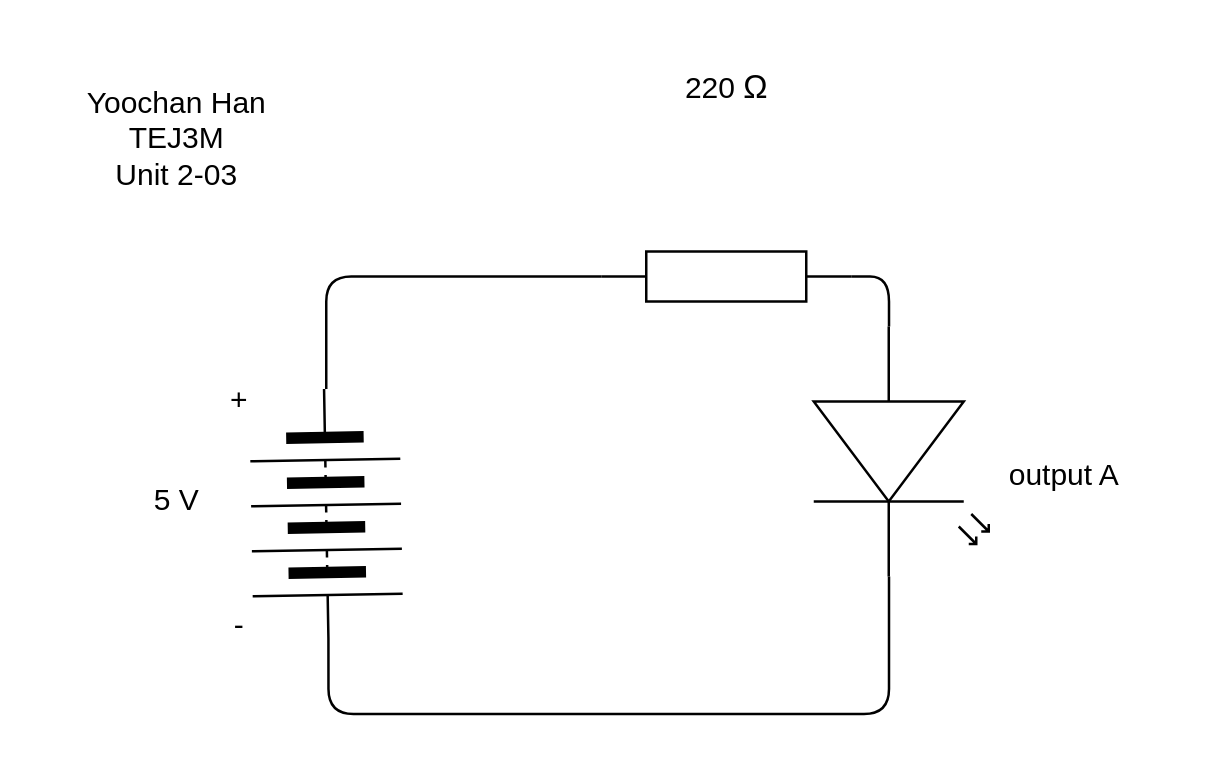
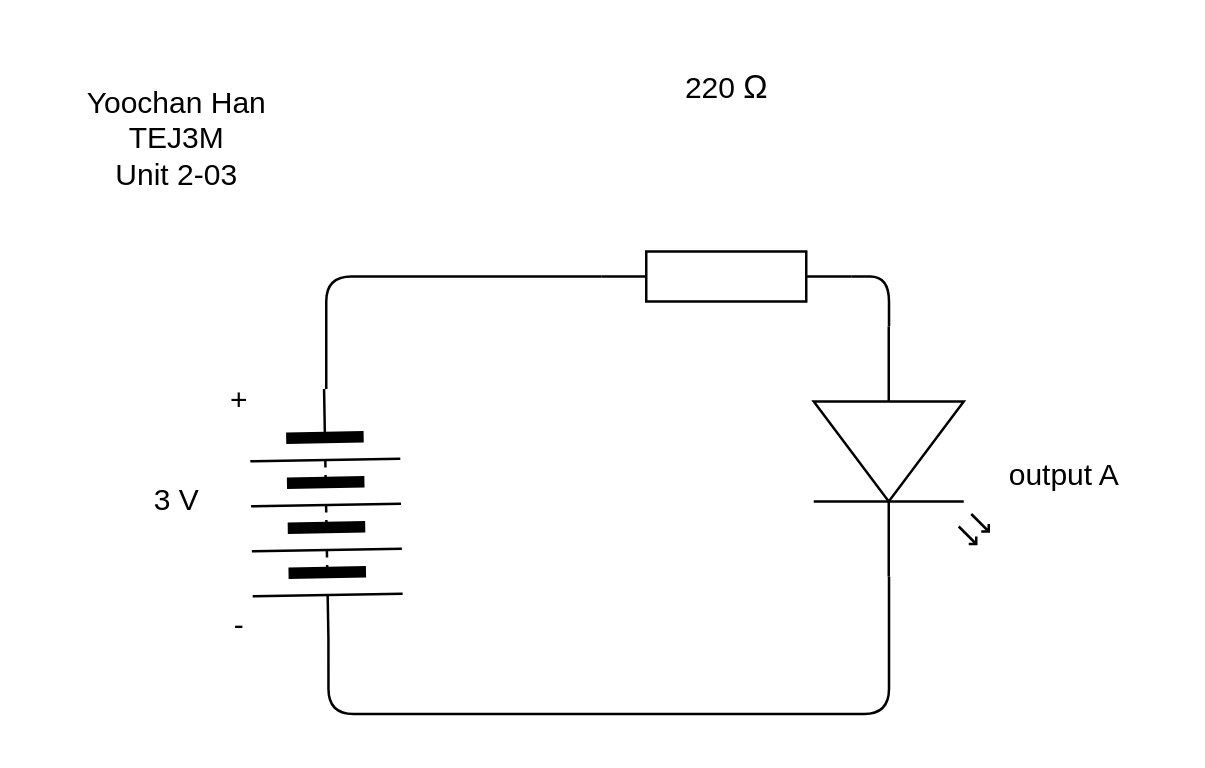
(178, 501) -> (178, 501)
